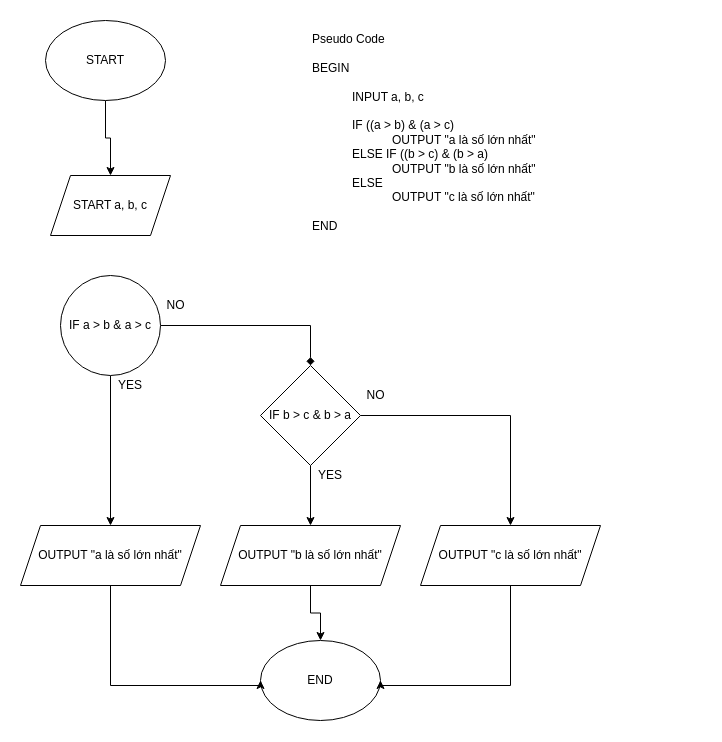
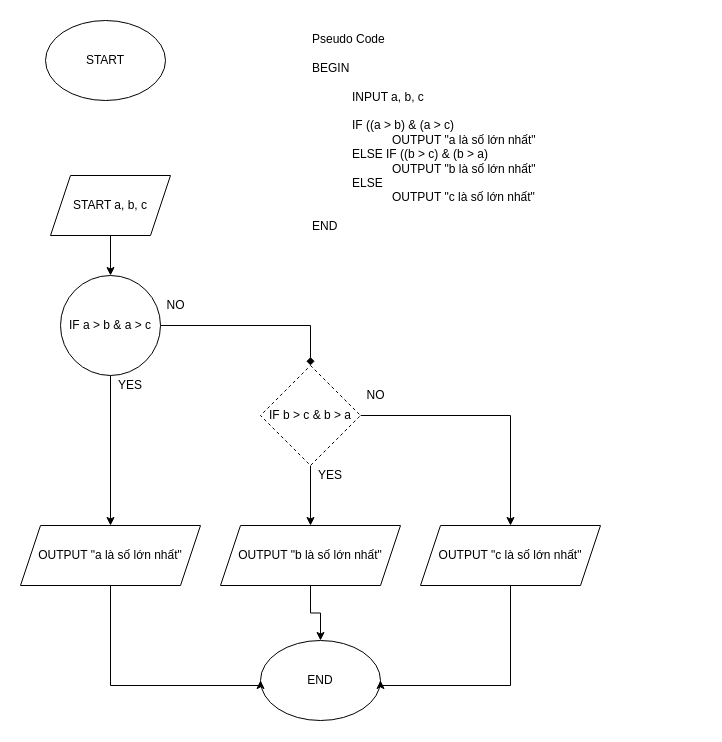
(106, 137) -> none
none -> (111, 252)
(311, 416) -> (311, 416)
